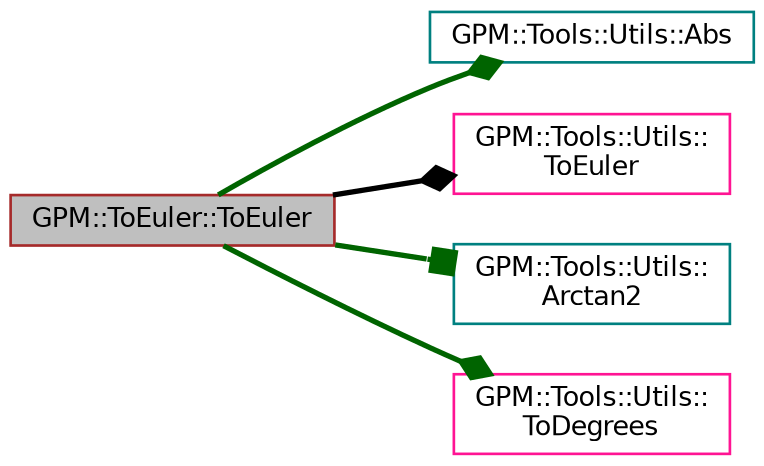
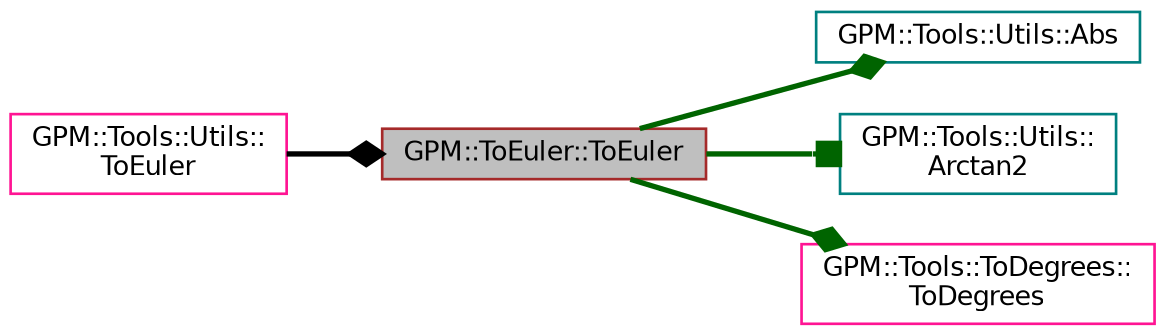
(377, 188) -> (318, 154)
(592, 414) -> (978, 284)
